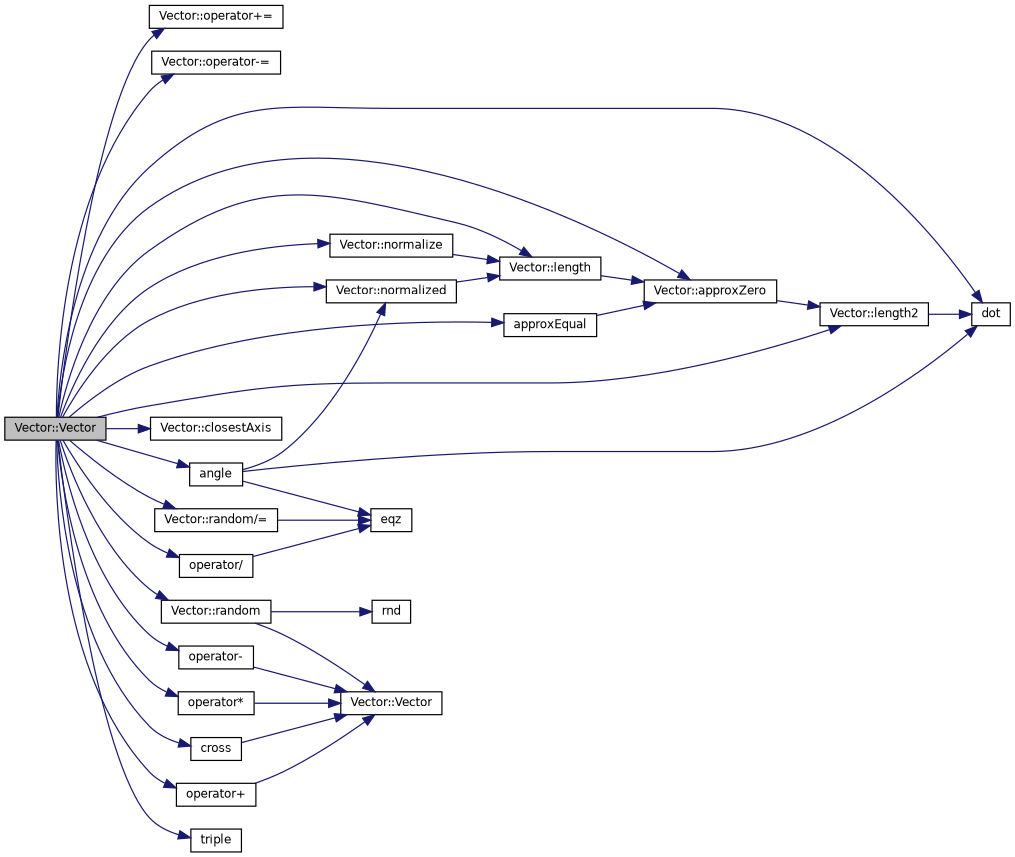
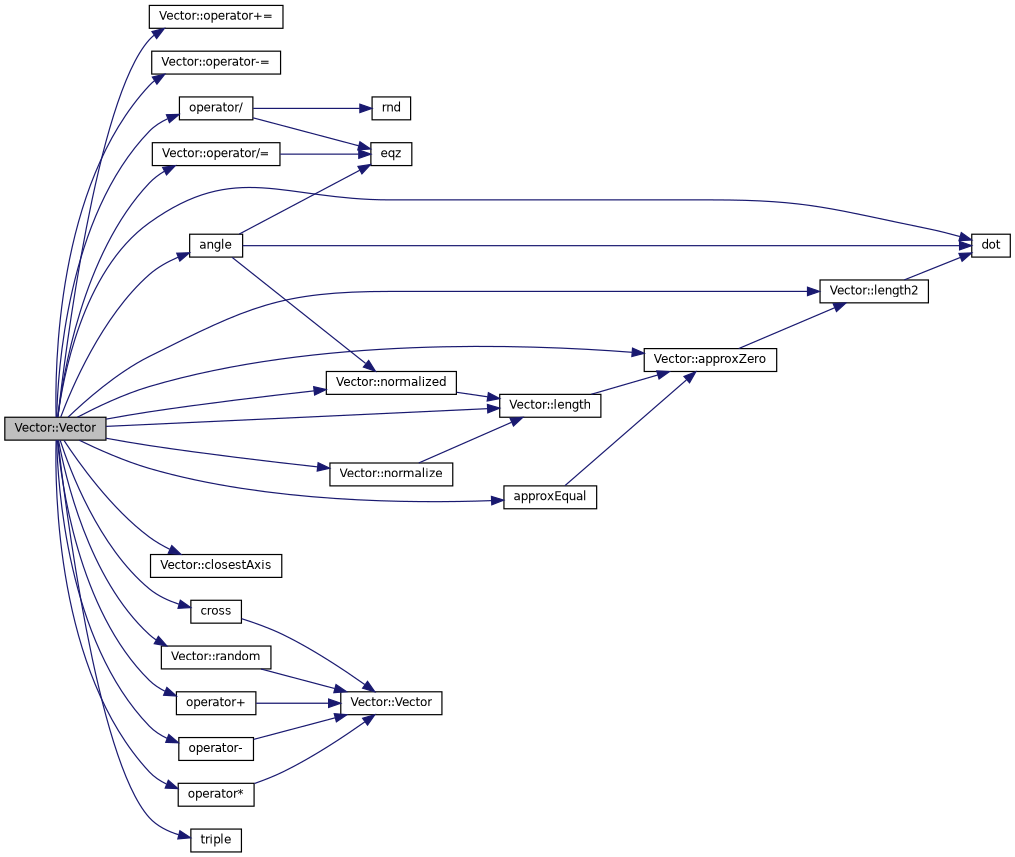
(216, 520) -> (216, 154)
(315, 612) -> (306, 108)
